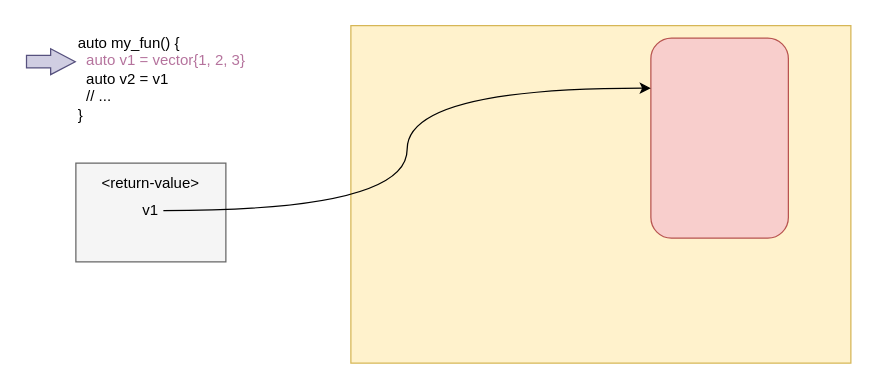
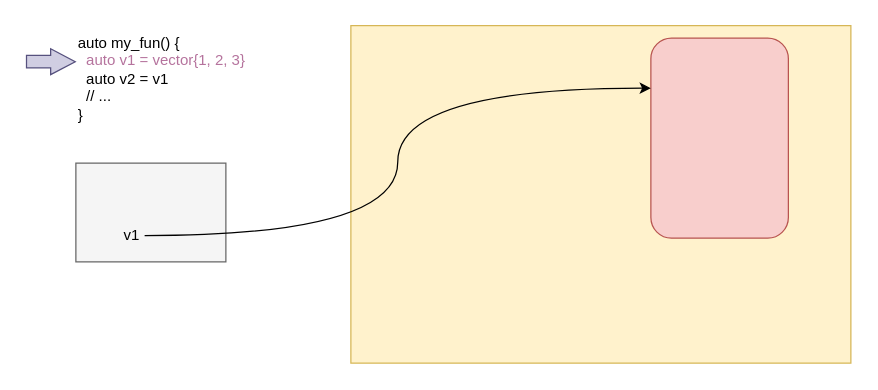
(151, 183) -> none
(151, 211) -> (132, 236)
